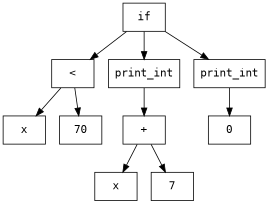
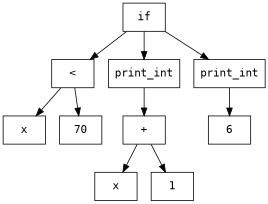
(230, 130) -> (230, 130)
(172, 186) -> (172, 186)
